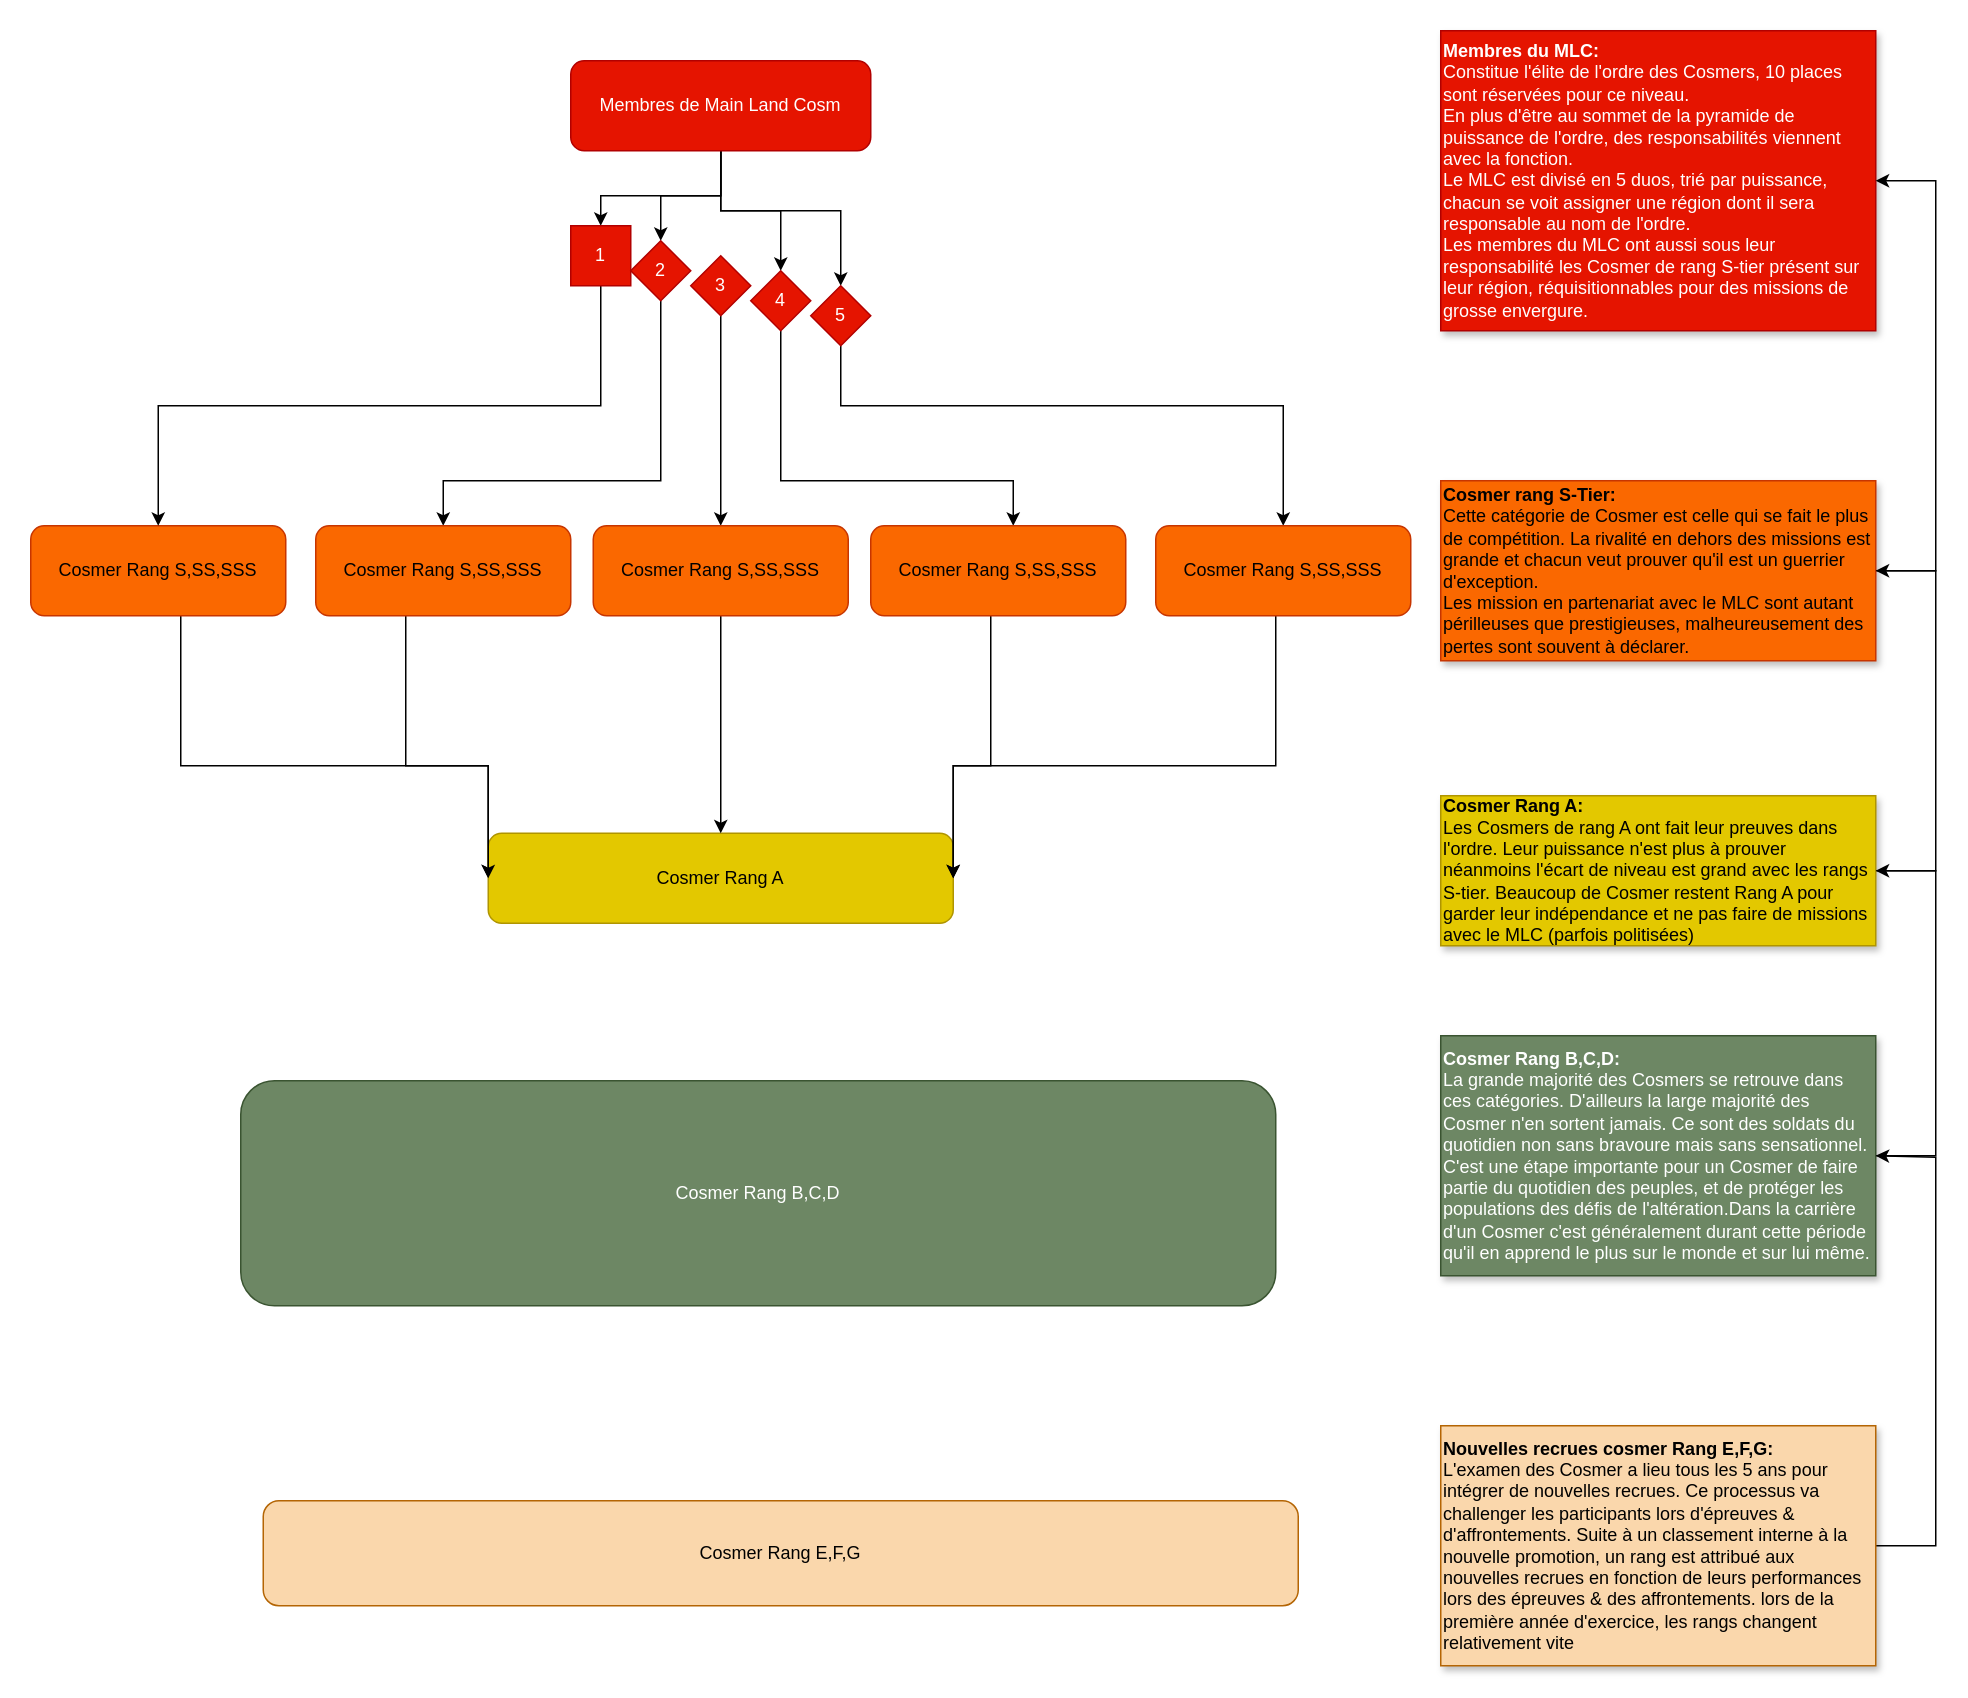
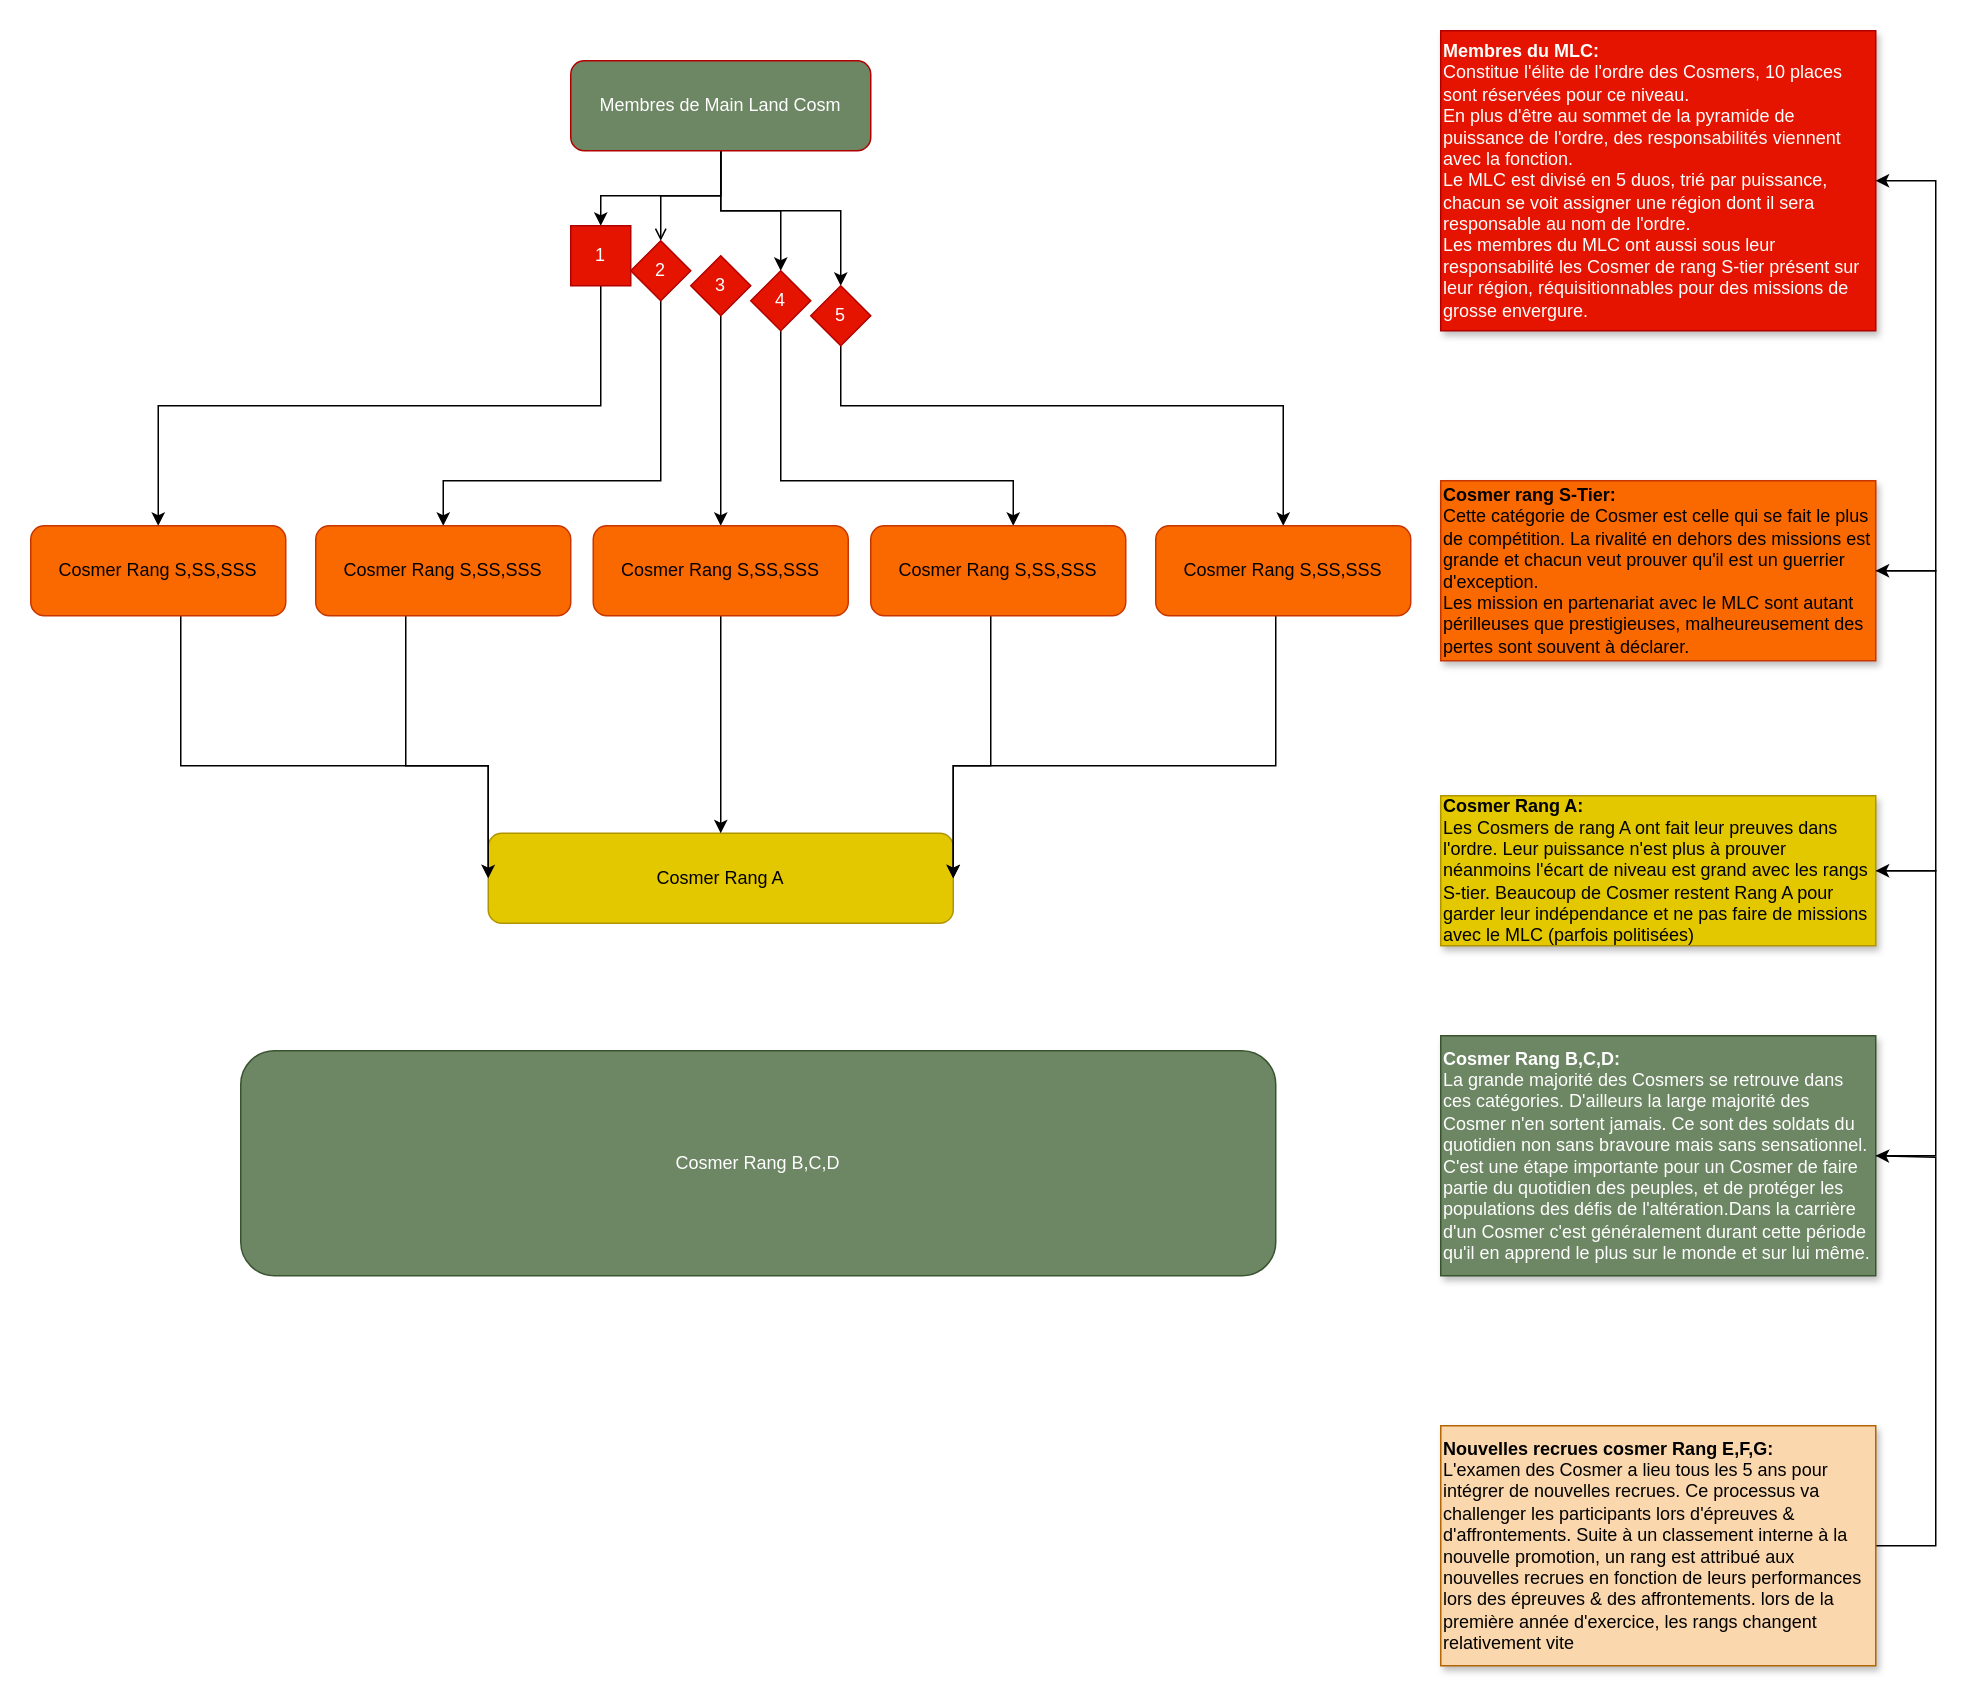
(721, 106) -> (721, 106)
(661, 229) -> (661, 231)
(758, 1193) -> (758, 1163)
(781, 1553) -> none
